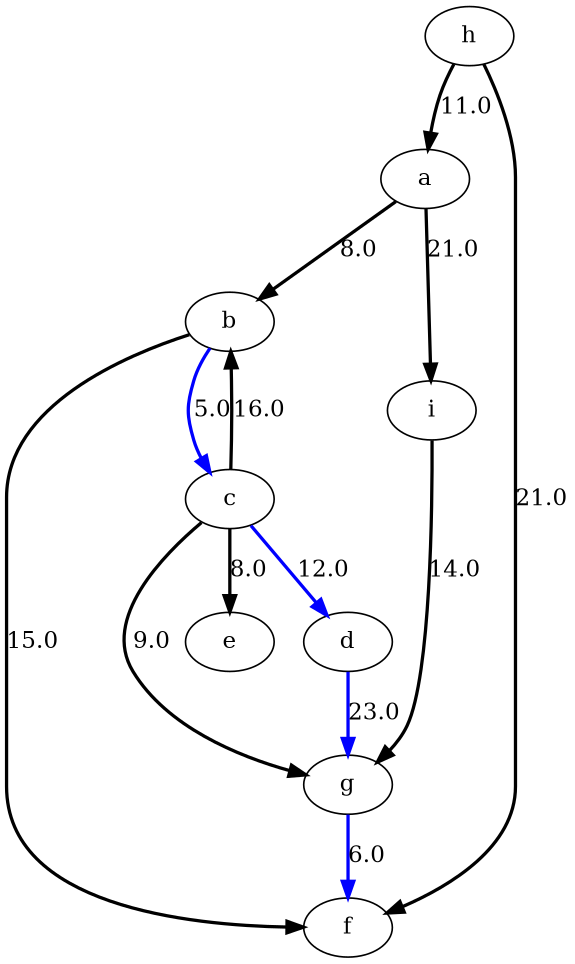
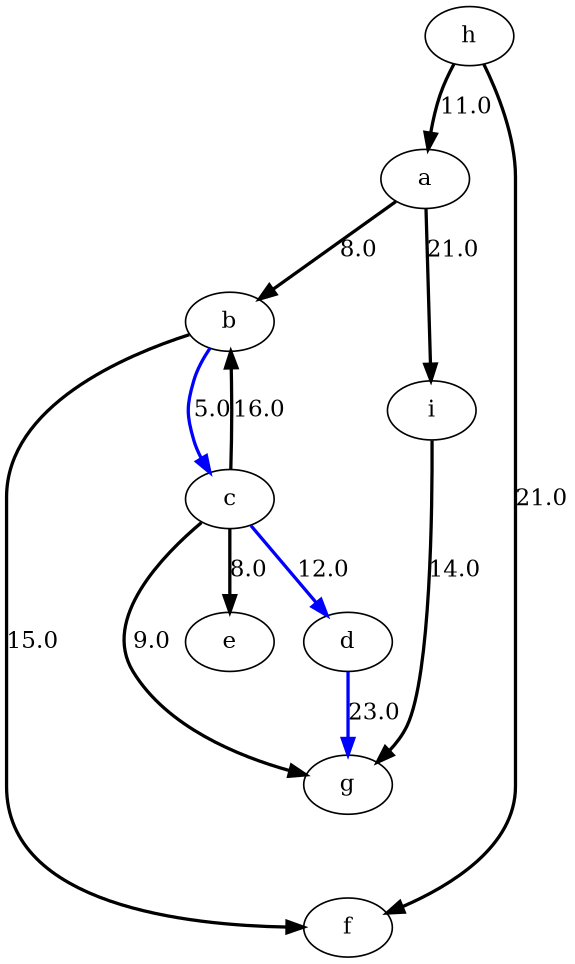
(348, 848) -> none
